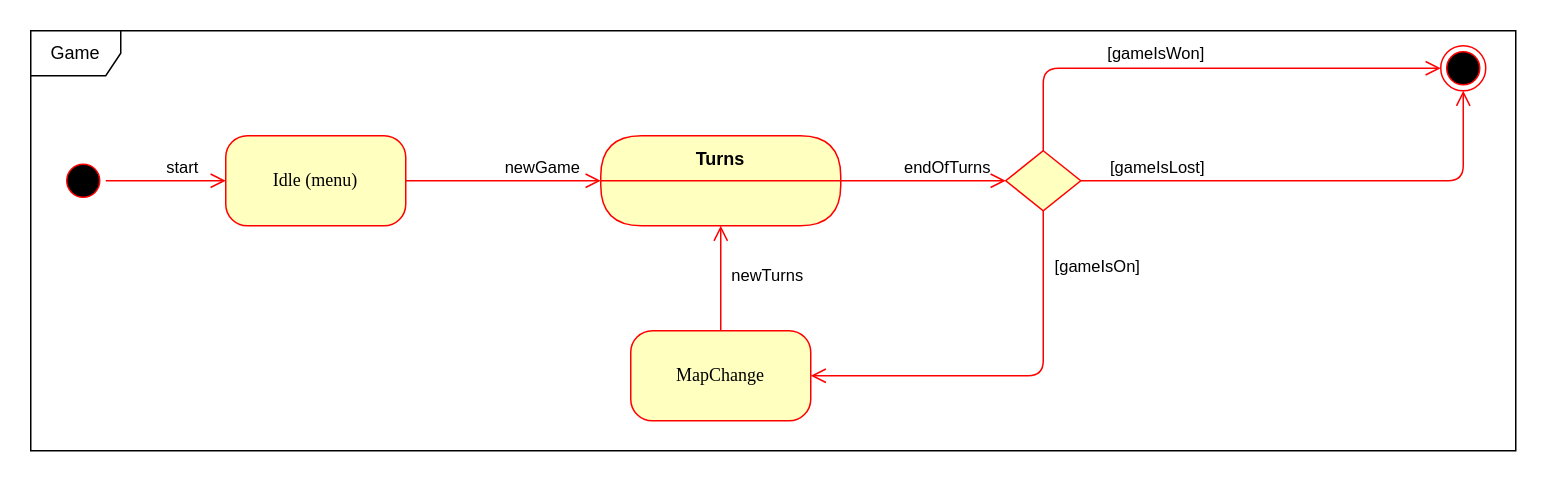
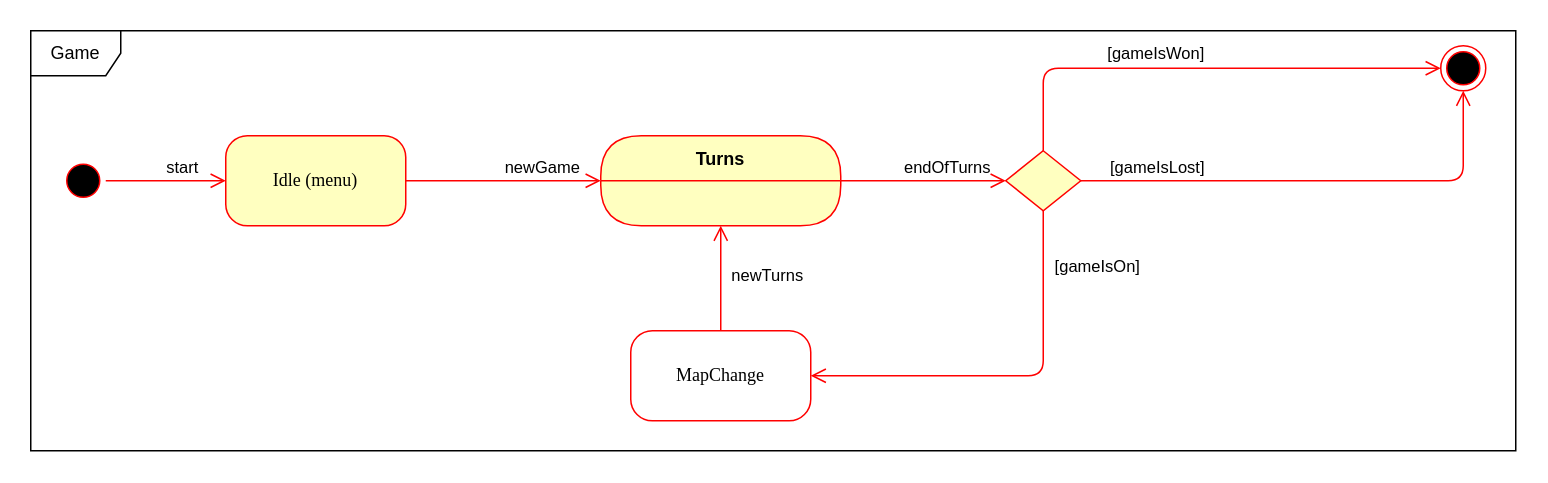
(721, 376) -> (721, 376)
